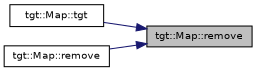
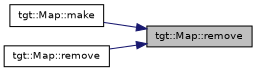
(57, 16) -> (57, 16)
